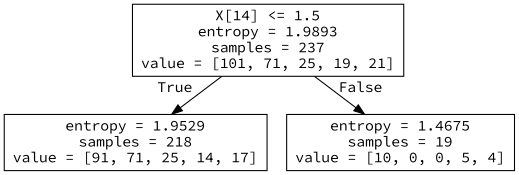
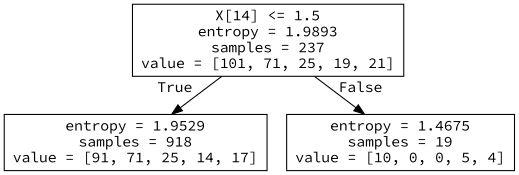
(136, 143) -> (136, 143)
